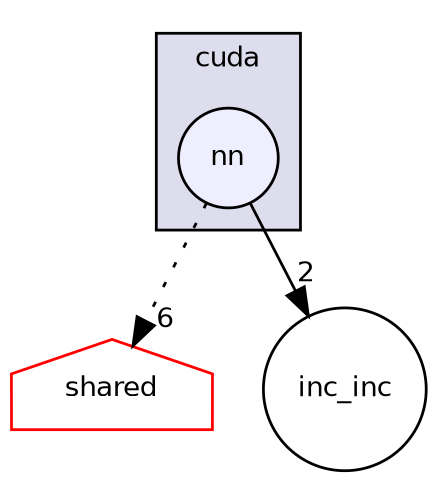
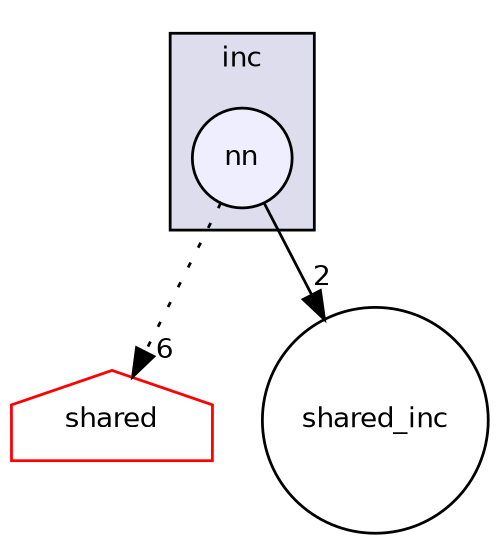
(228, 60) -> (242, 60)
(345, 389) -> (375, 420)
